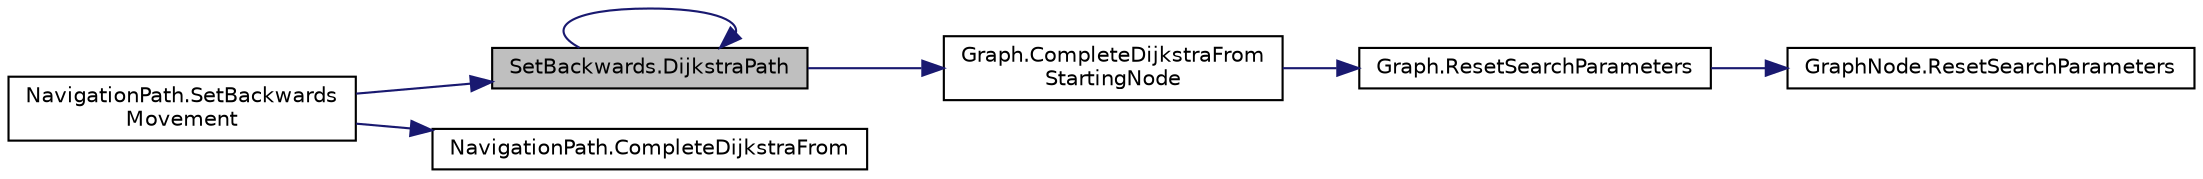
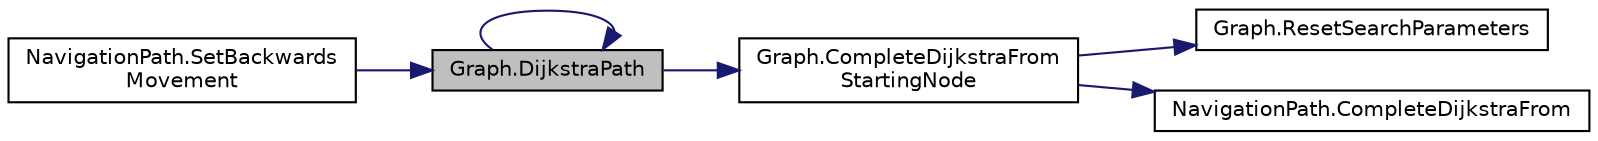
(650, 68) -> (548, 70)
(1991, 68) -> none
(383, 126) -> (1106, 87)
